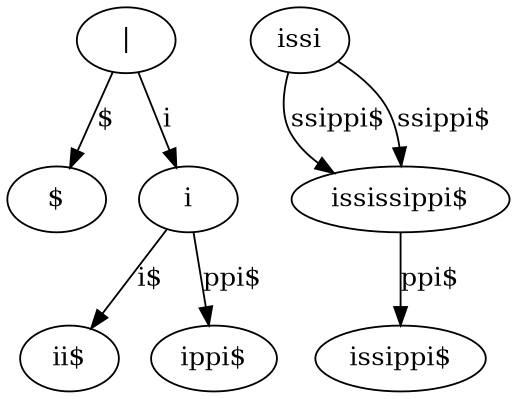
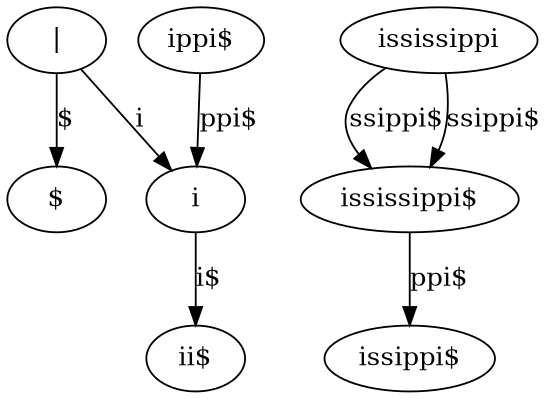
(300, 40) -> (439, 40)
(200, 270) -> (199, 111)
